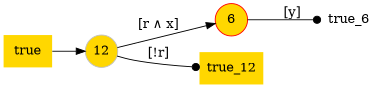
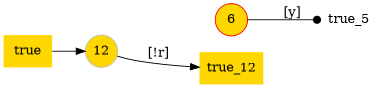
(349, 20) -> (349, 20)
(162, 37) -> none
(154, 63) -> (154, 63)
